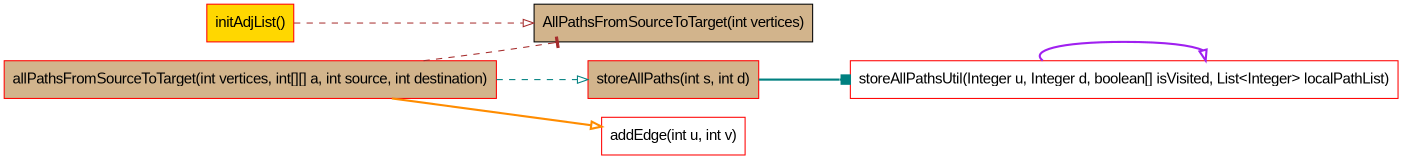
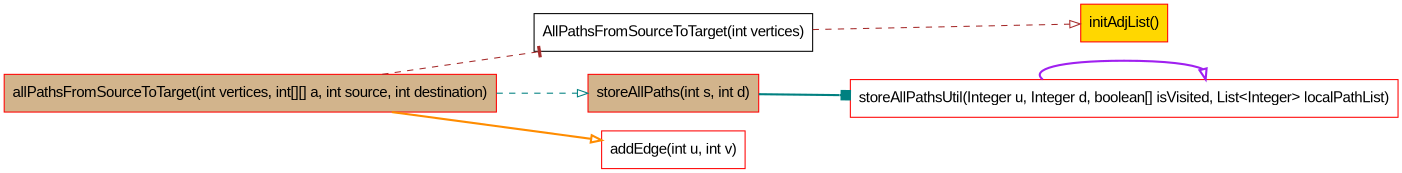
(408, 23) -> (941, 27)
(673, 23) -> (673, 32)
